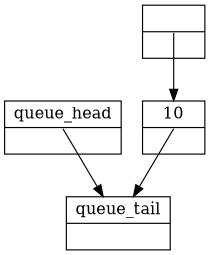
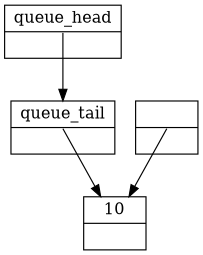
(157, 158) -> (79, 158)
